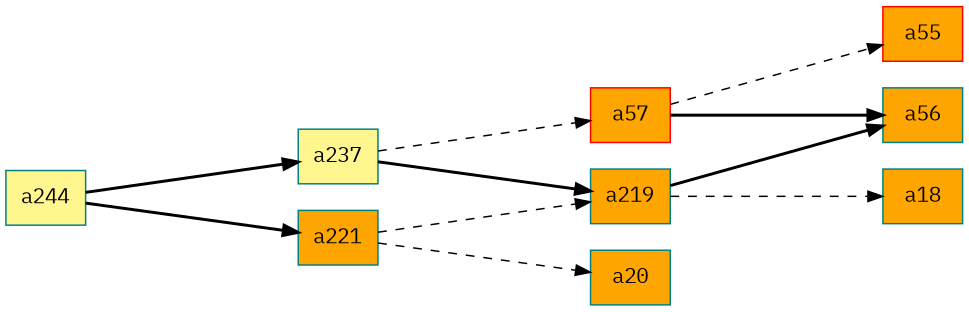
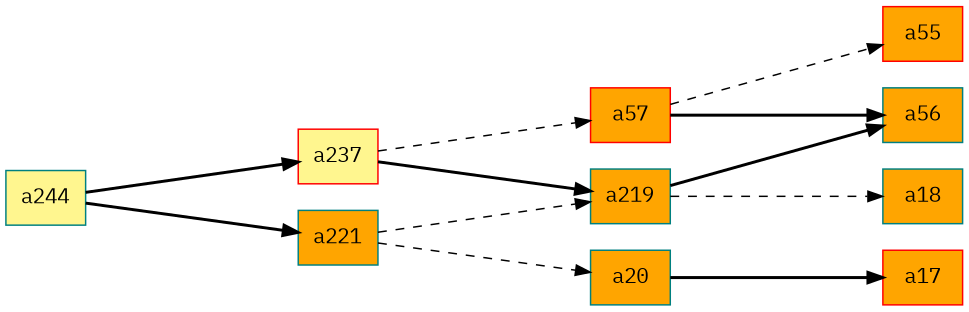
(338, 156) -> (338, 156)
none -> (923, 278)
